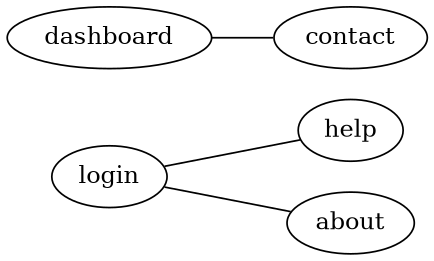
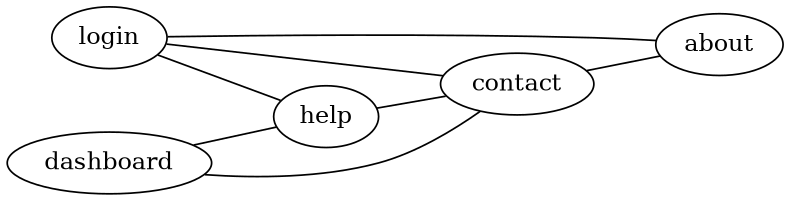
none -> (305, 60)
none -> (623, 63)
none -> (411, 102)
none -> (235, 136)
